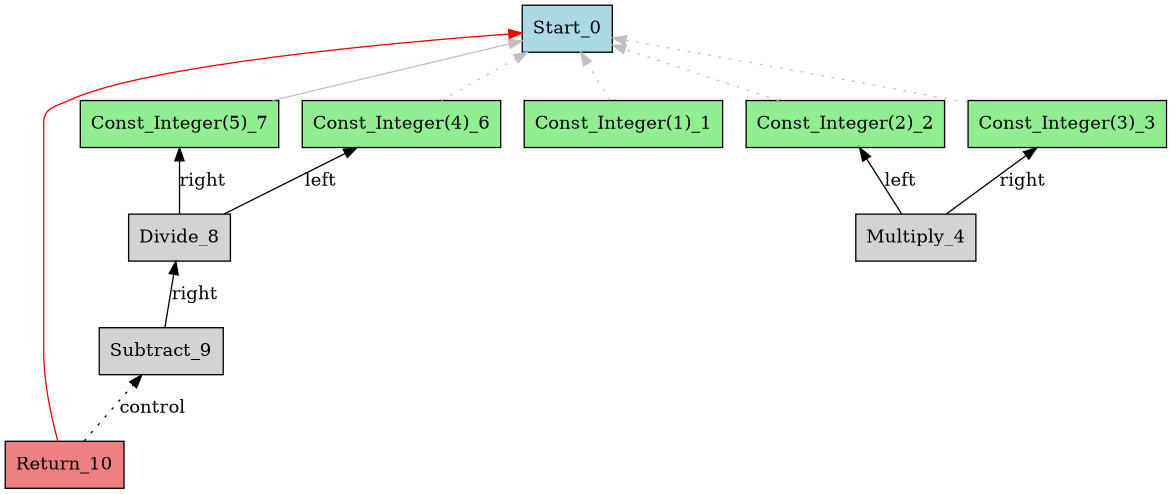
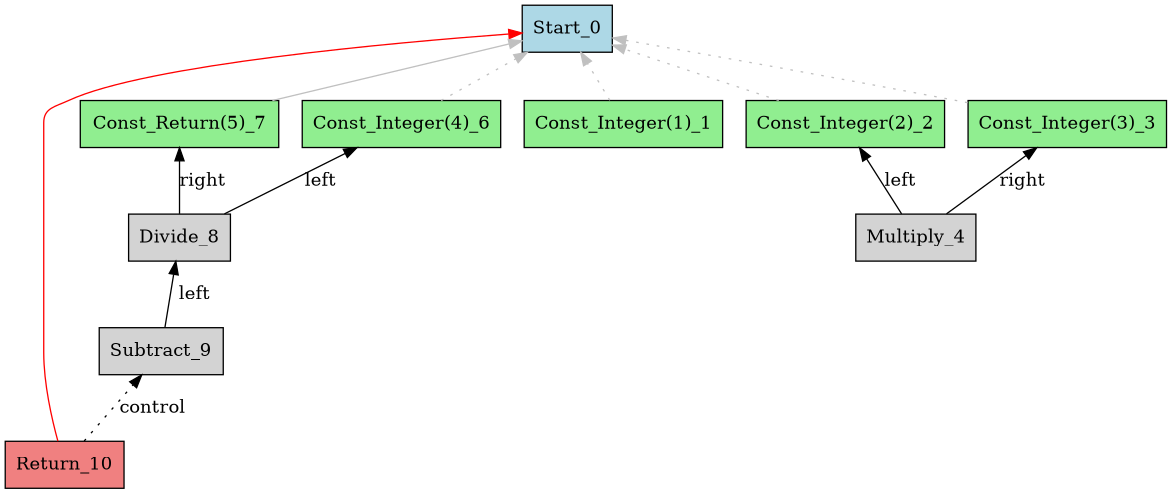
(180, 124) -> (180, 124)
(195, 294) -> (195, 294)
